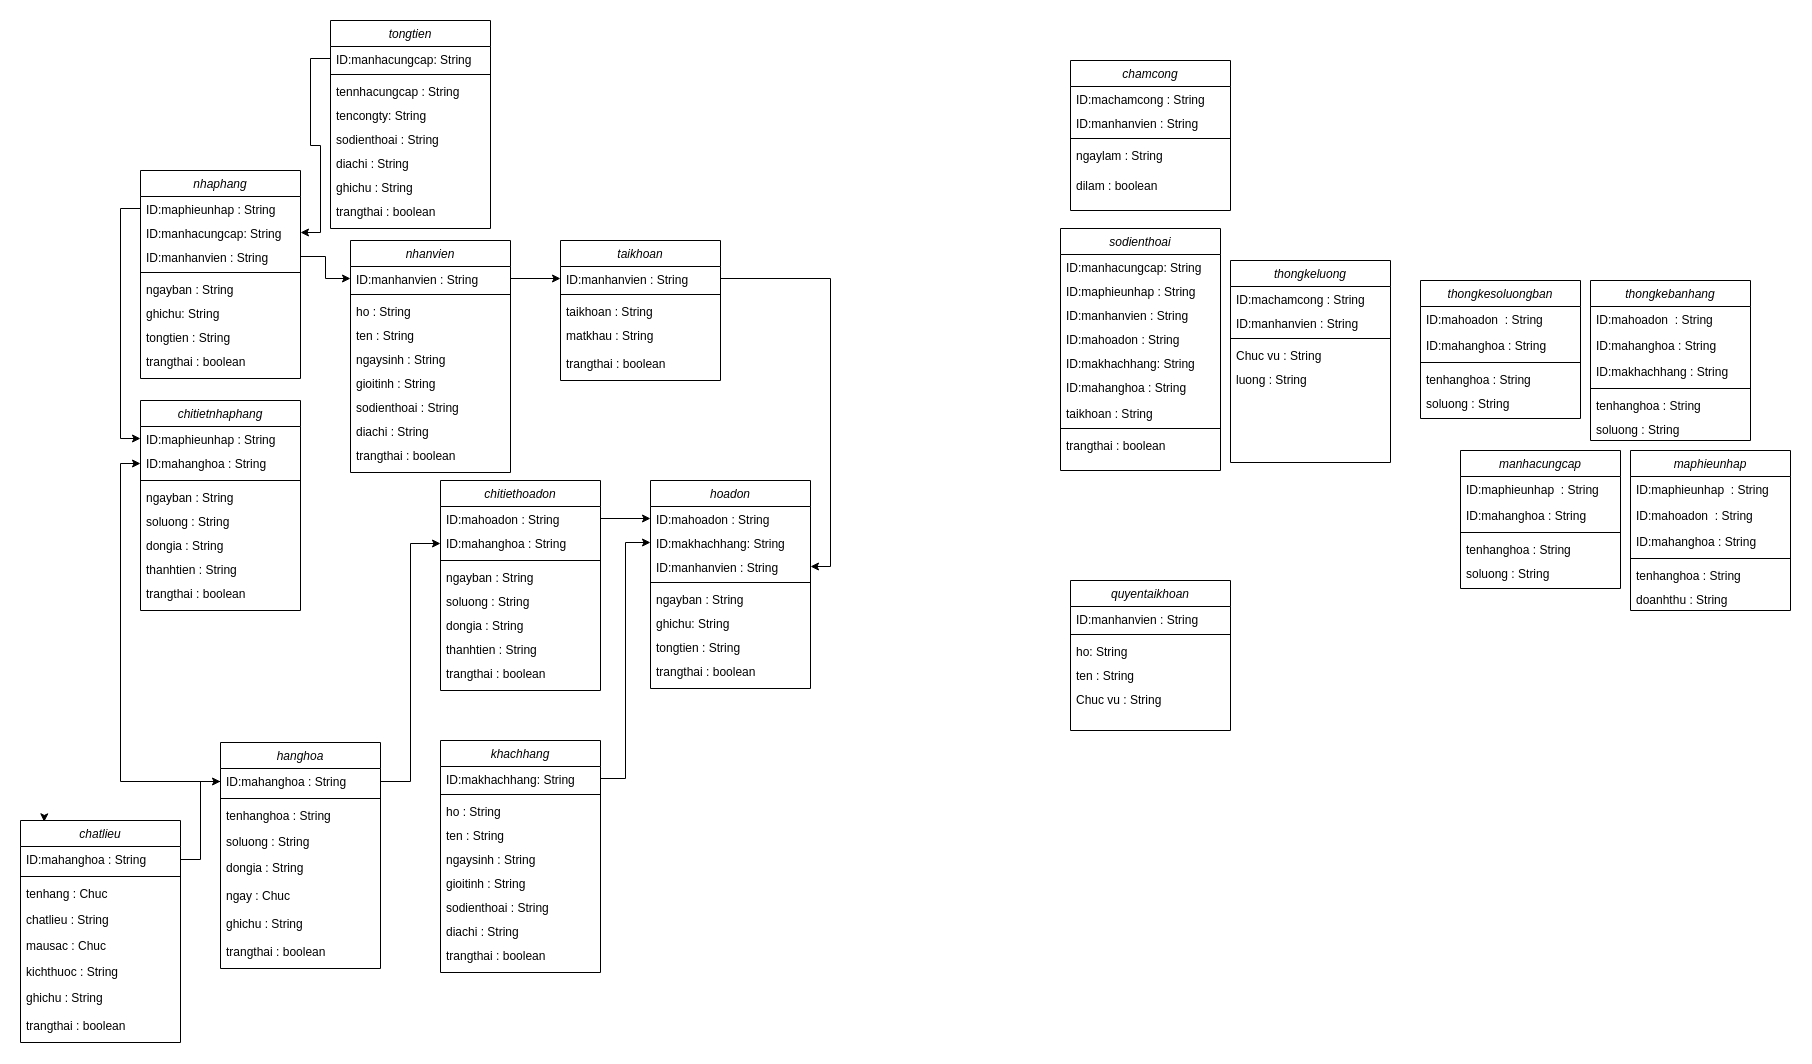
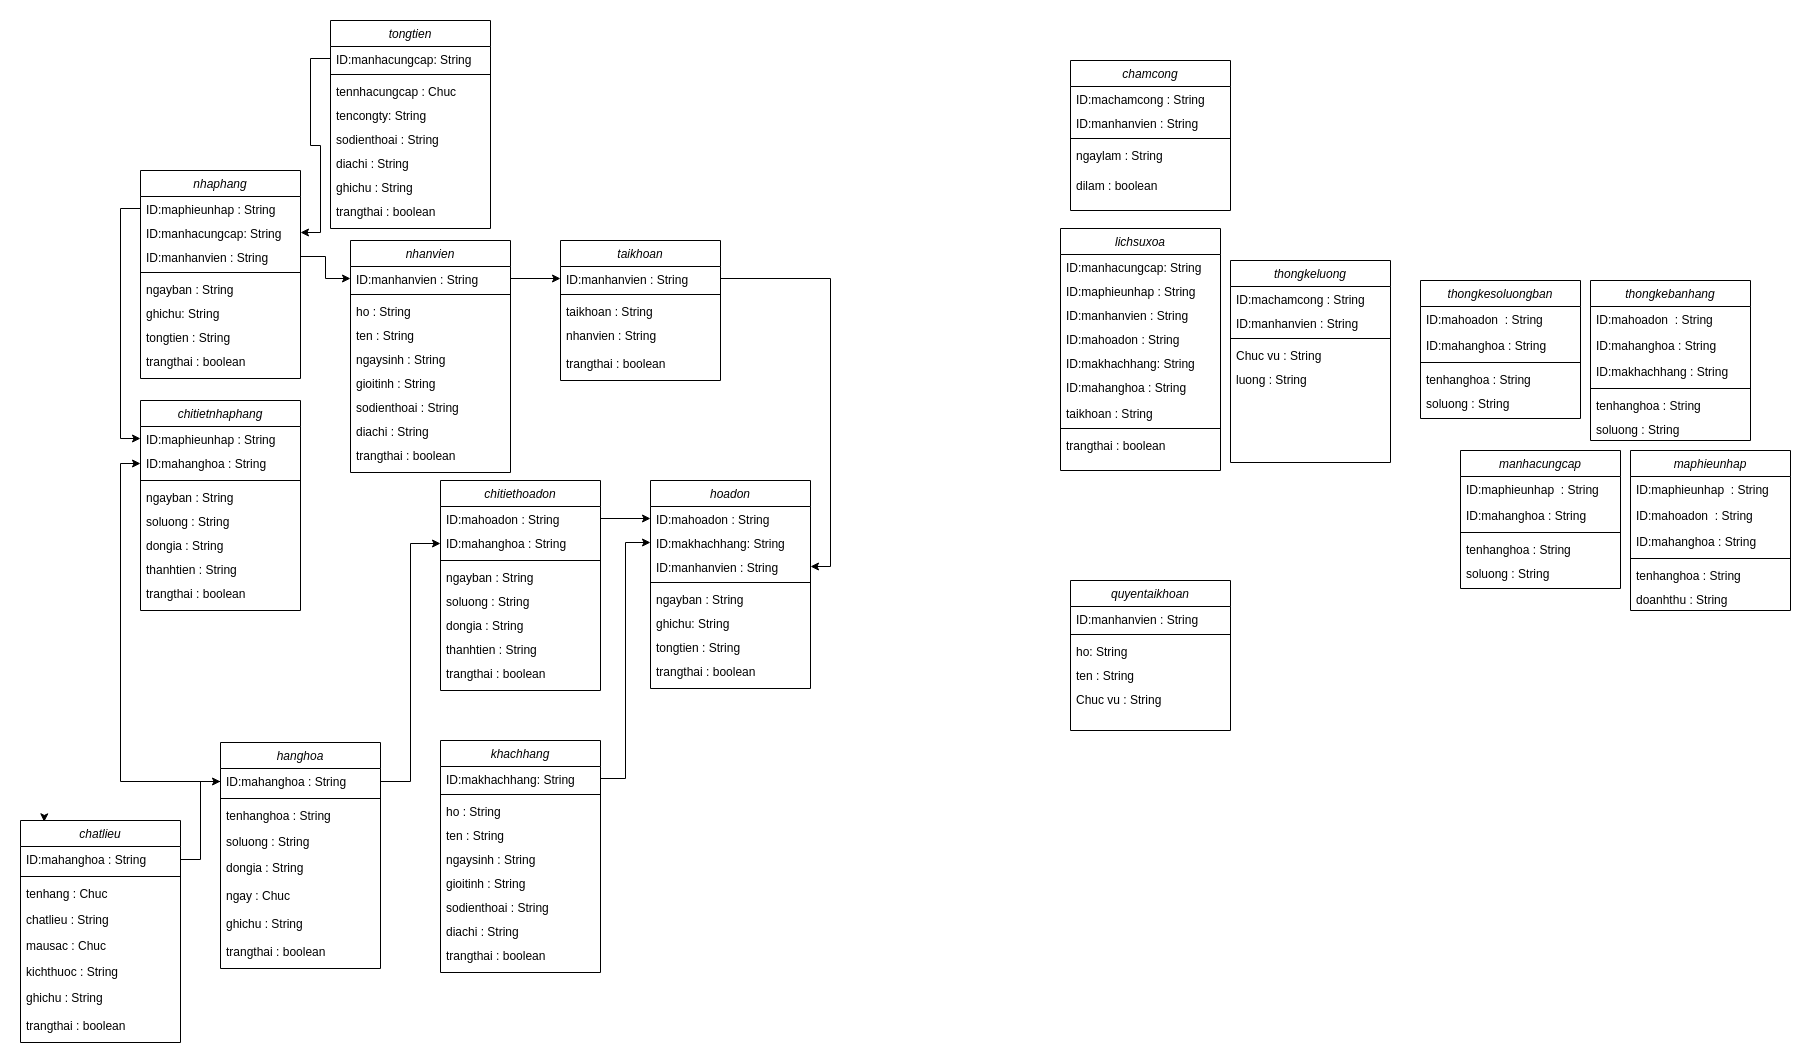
(404, 92) -> (399, 92)
(1140, 242) -> (1140, 242)
(614, 336) -> (615, 336)
